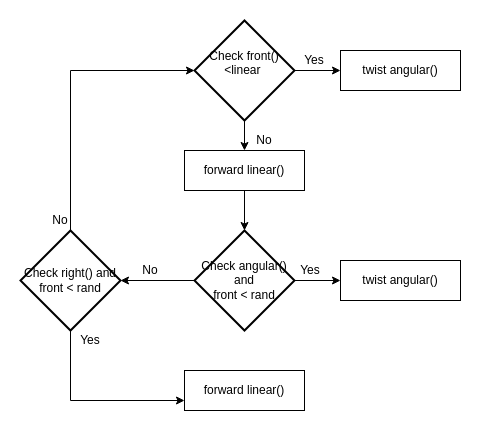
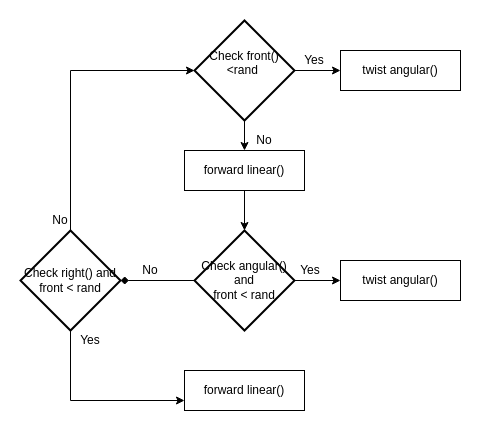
(245, 71) -> (245, 71)
(128, 281) -> (129, 281)
